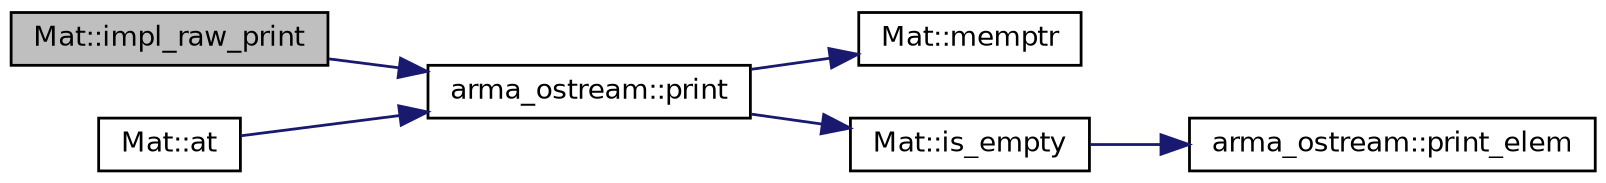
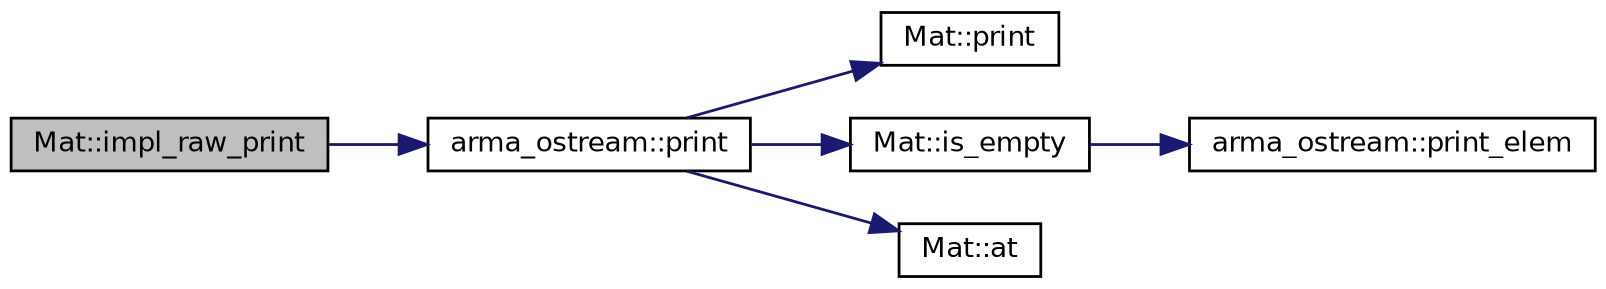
(970, 39) -> (970, 39)
(320, 126) -> (779, 197)
